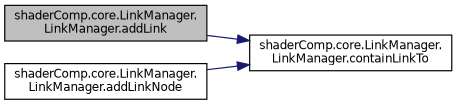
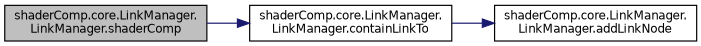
(106, 23) -> (106, 23)
(222, 68) -> (467, 23)
